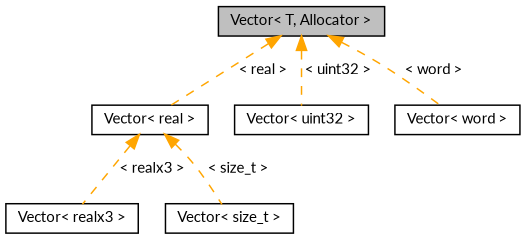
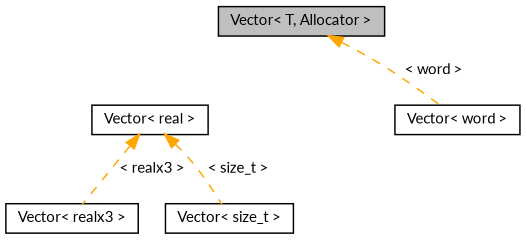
(219, 75) -> none
(302, 120) -> none
